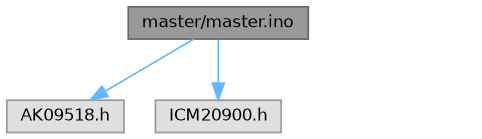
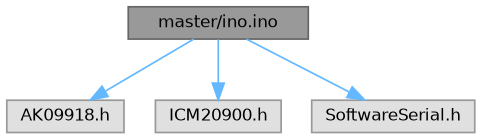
(218, 23) -> (218, 23)
(65, 116) -> (65, 116)
none -> (393, 116)
